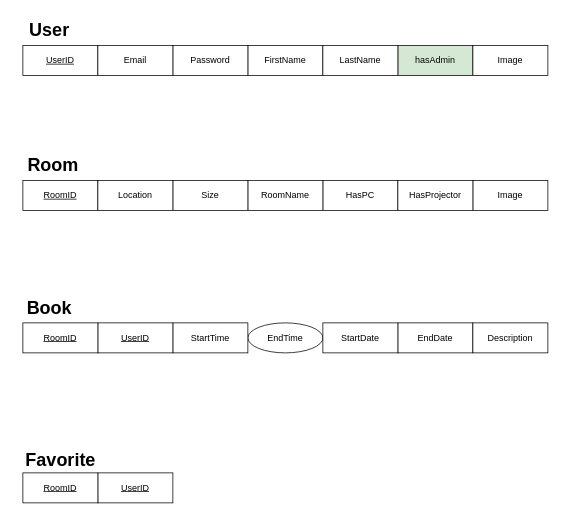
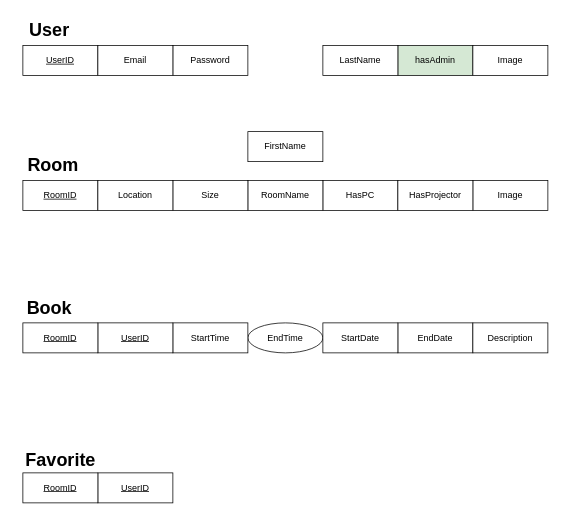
(285, 60) -> (285, 147)
